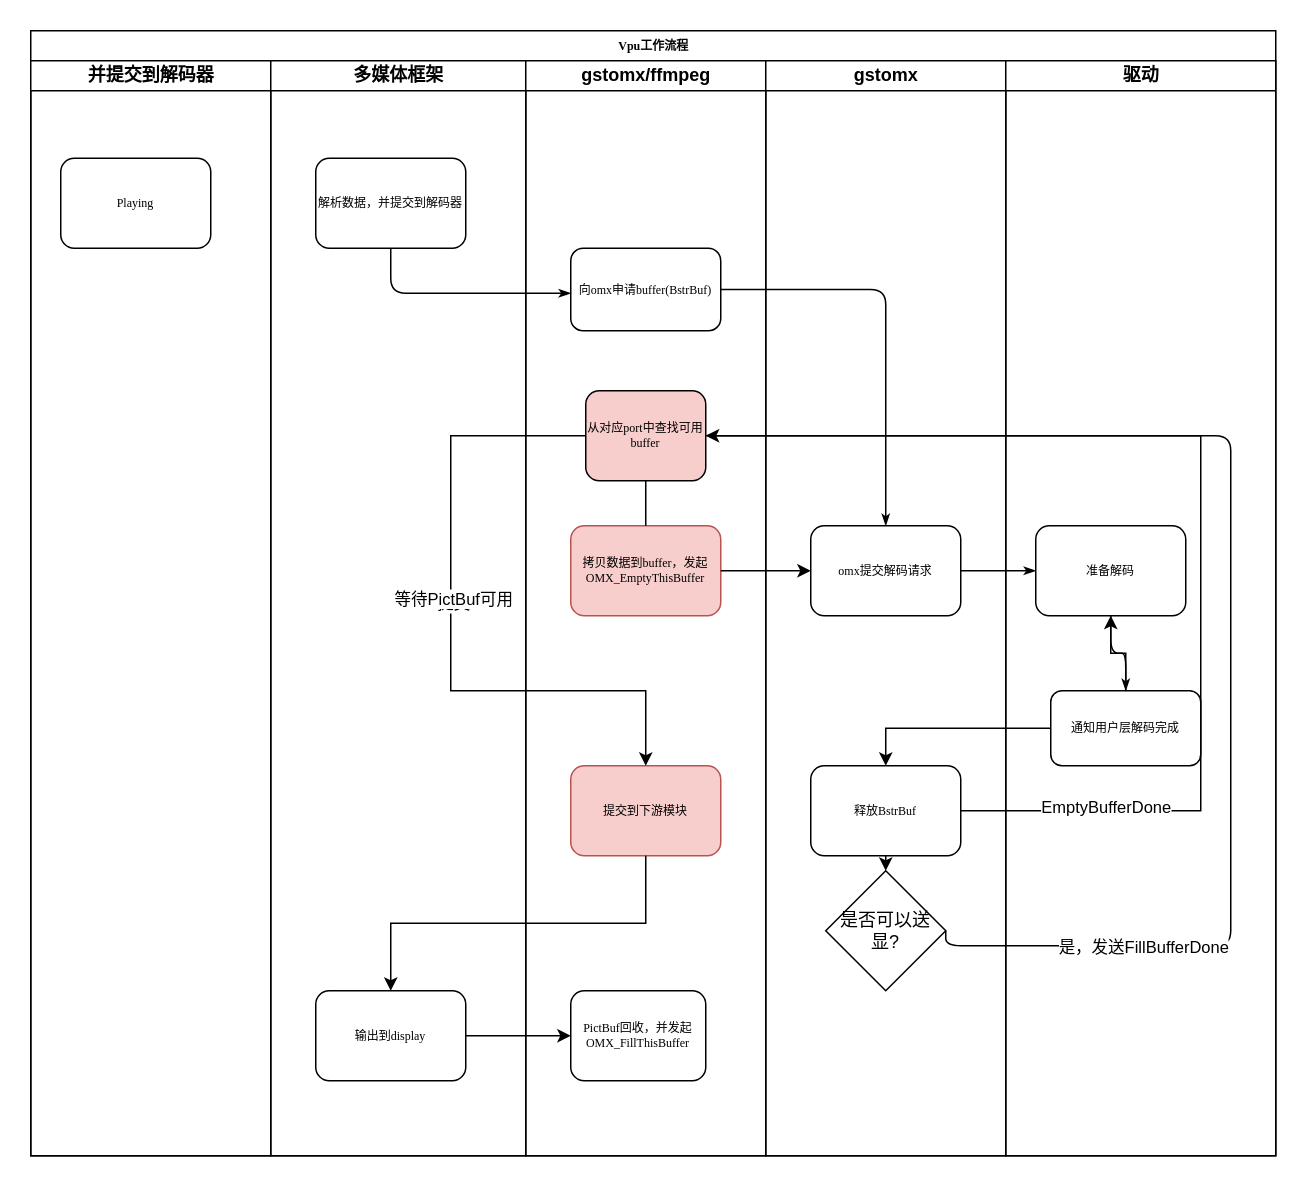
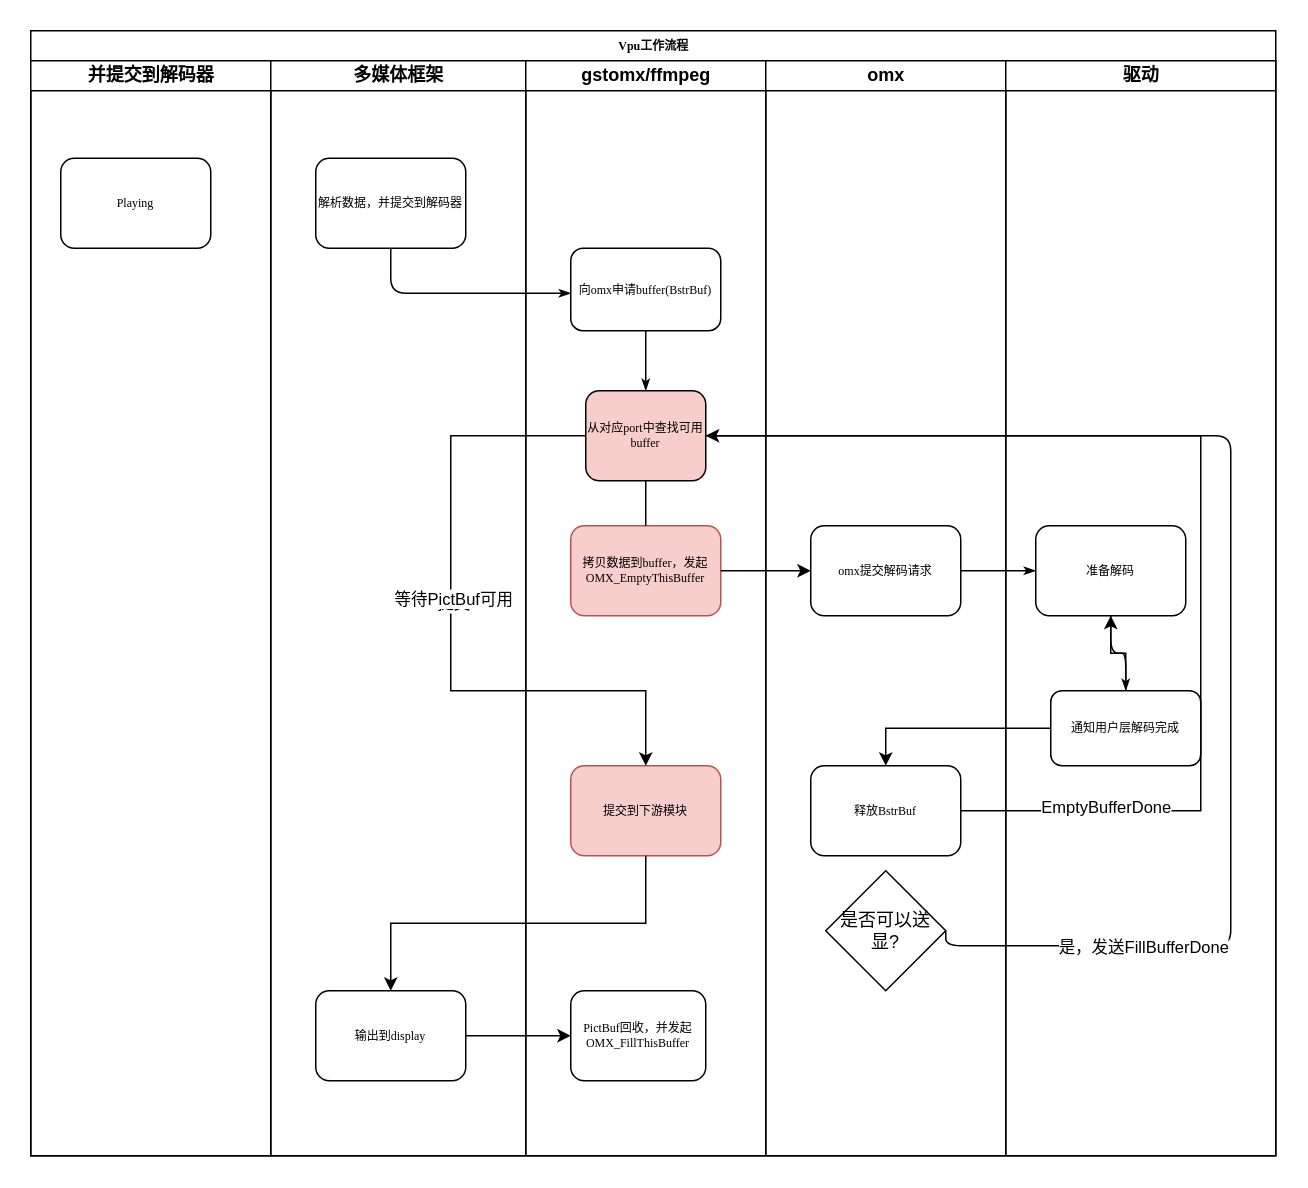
(887, 76) -> (887, 76)
(886, 326) -> (646, 356)
(886, 858) -> none
